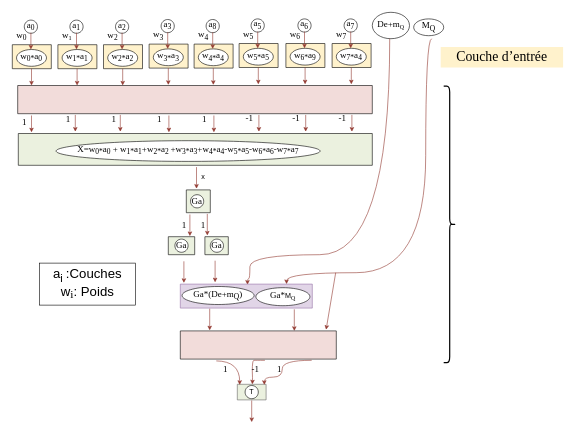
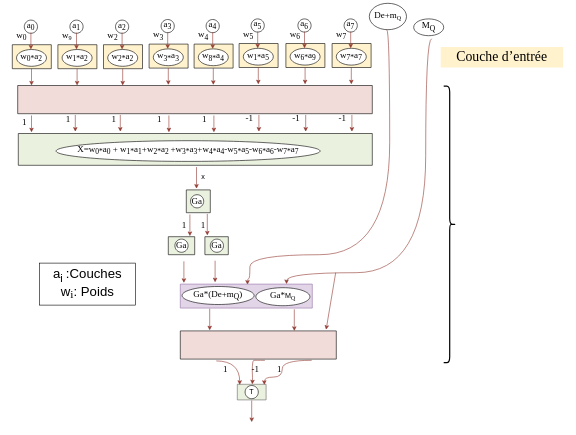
(213, 26) -> (213, 26)
(391, 26) -> (388, 17)
(67, 36) -> (67, 36)
(258, 56) -> (258, 56)
(351, 56) -> (351, 56)
(32, 57) -> (32, 57)
(77, 57) -> (77, 57)
(213, 57) -> (213, 57)
